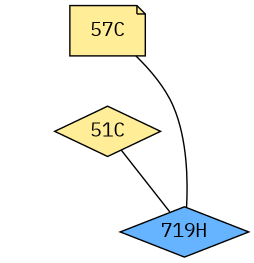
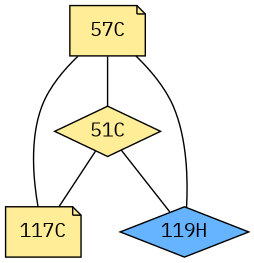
none -> (108, 81)
none -> (43, 232)
(184, 232) -> (184, 232)
